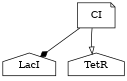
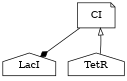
(92, 38) -> (101, 45)
